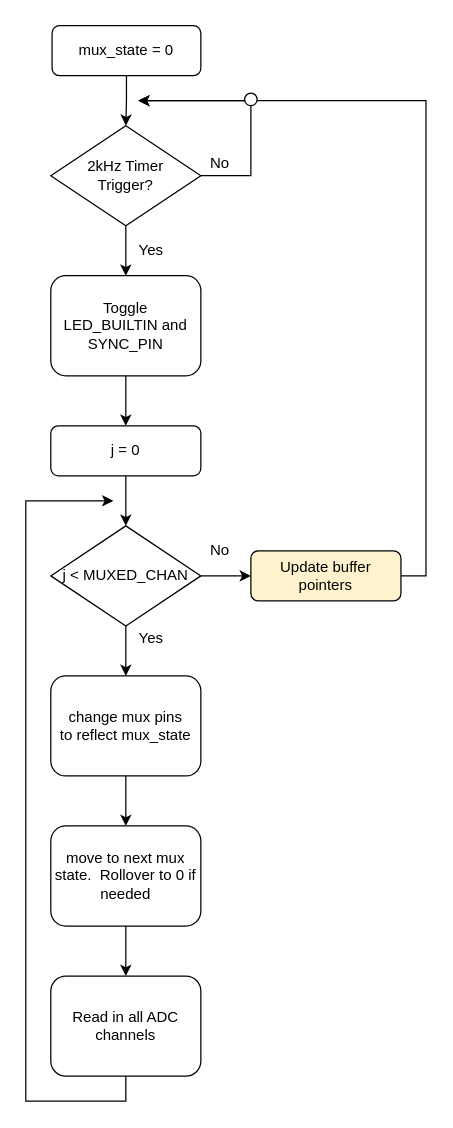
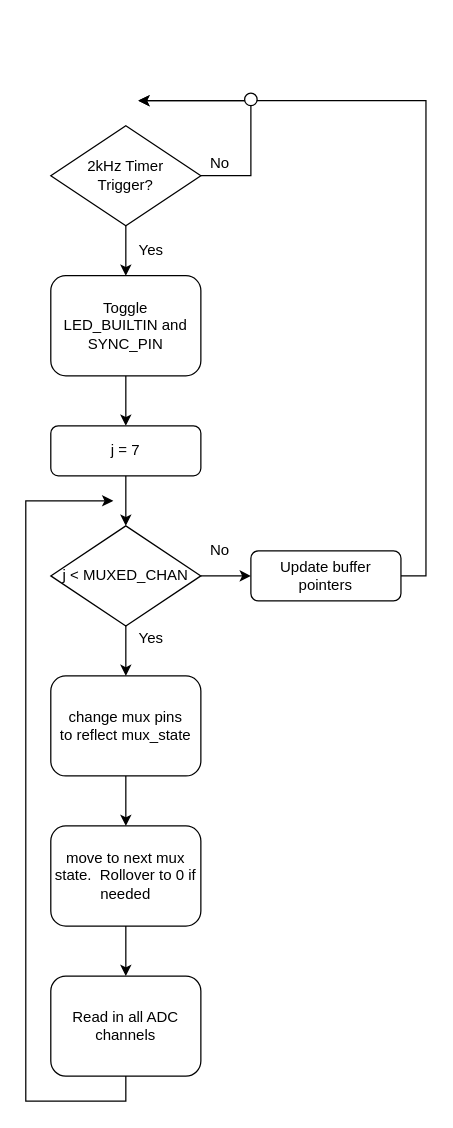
(126, 51) -> none
(126, 97) -> none
(126, 451) -> (126, 451)
(326, 576) -> (326, 576)
